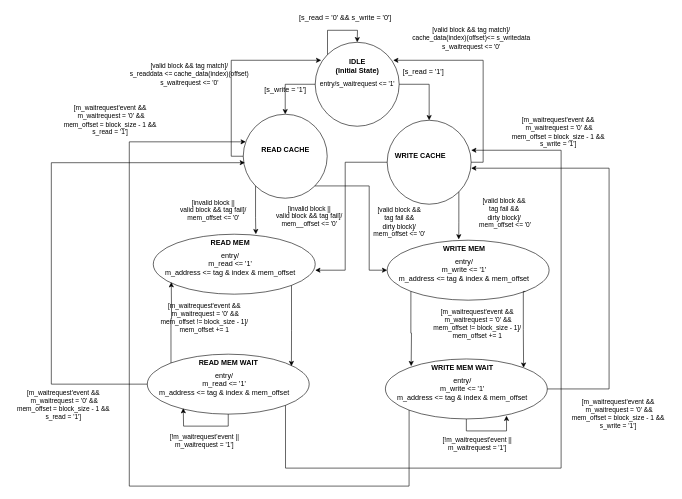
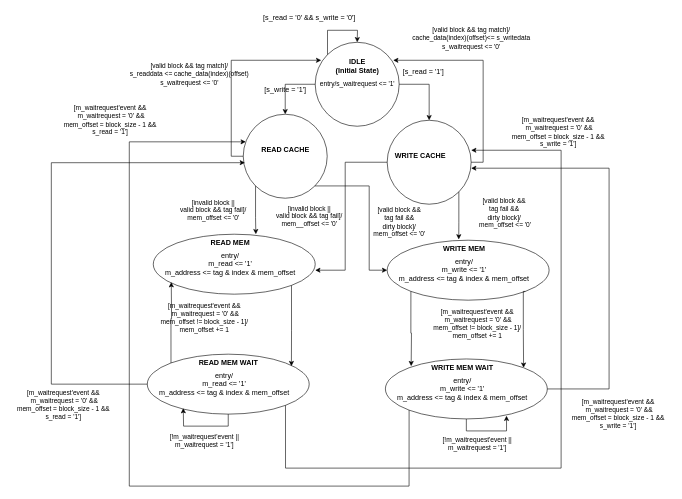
(345, 18) -> (309, 18)
